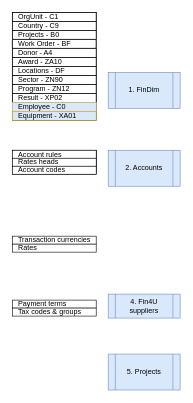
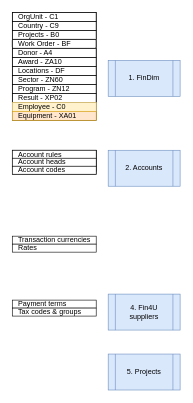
(43, 80) -> (43, 80)
(144, 90) -> (144, 78)
(54, 107) -> (54, 107)
(54, 116) -> (54, 116)
(40, 162) -> (44, 162)
(144, 306) -> (144, 312)
